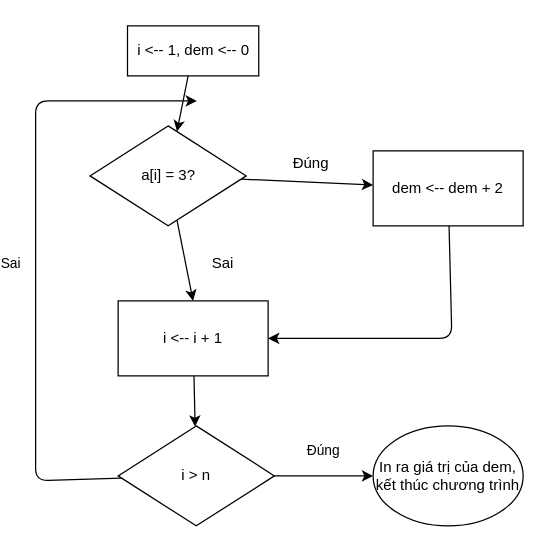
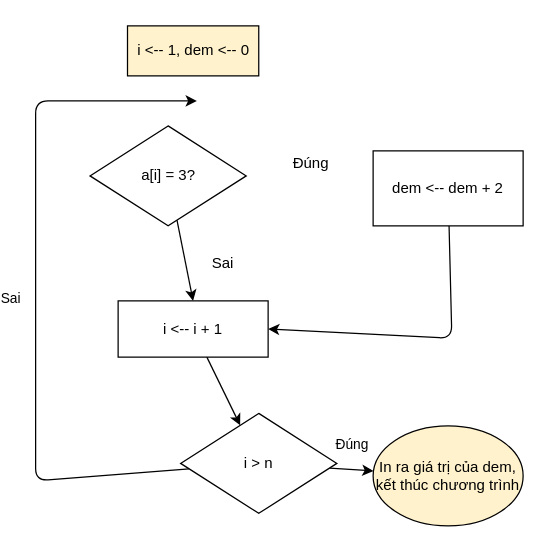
(193, 51) -> (193, 51)
(184, 98) -> none
(303, 182) -> none
(193, 338) -> (193, 329)
(196, 476) -> (259, 463)
(448, 476) -> (448, 476)
